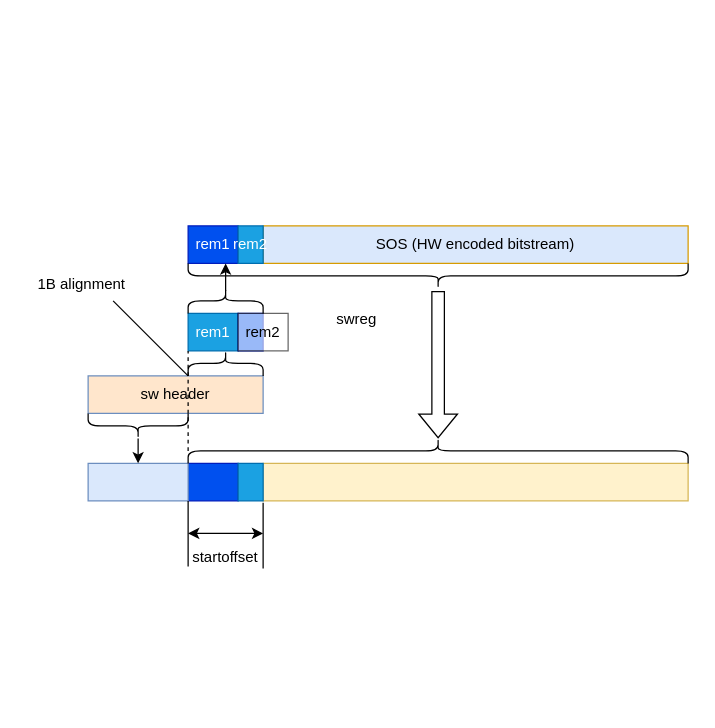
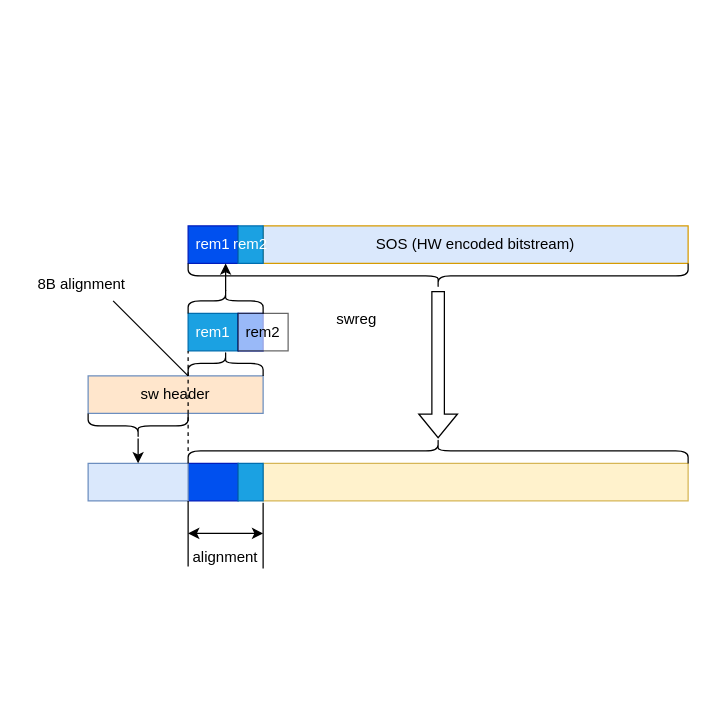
(82, 284) -> (82, 284)
(226, 557) -> (226, 557)
